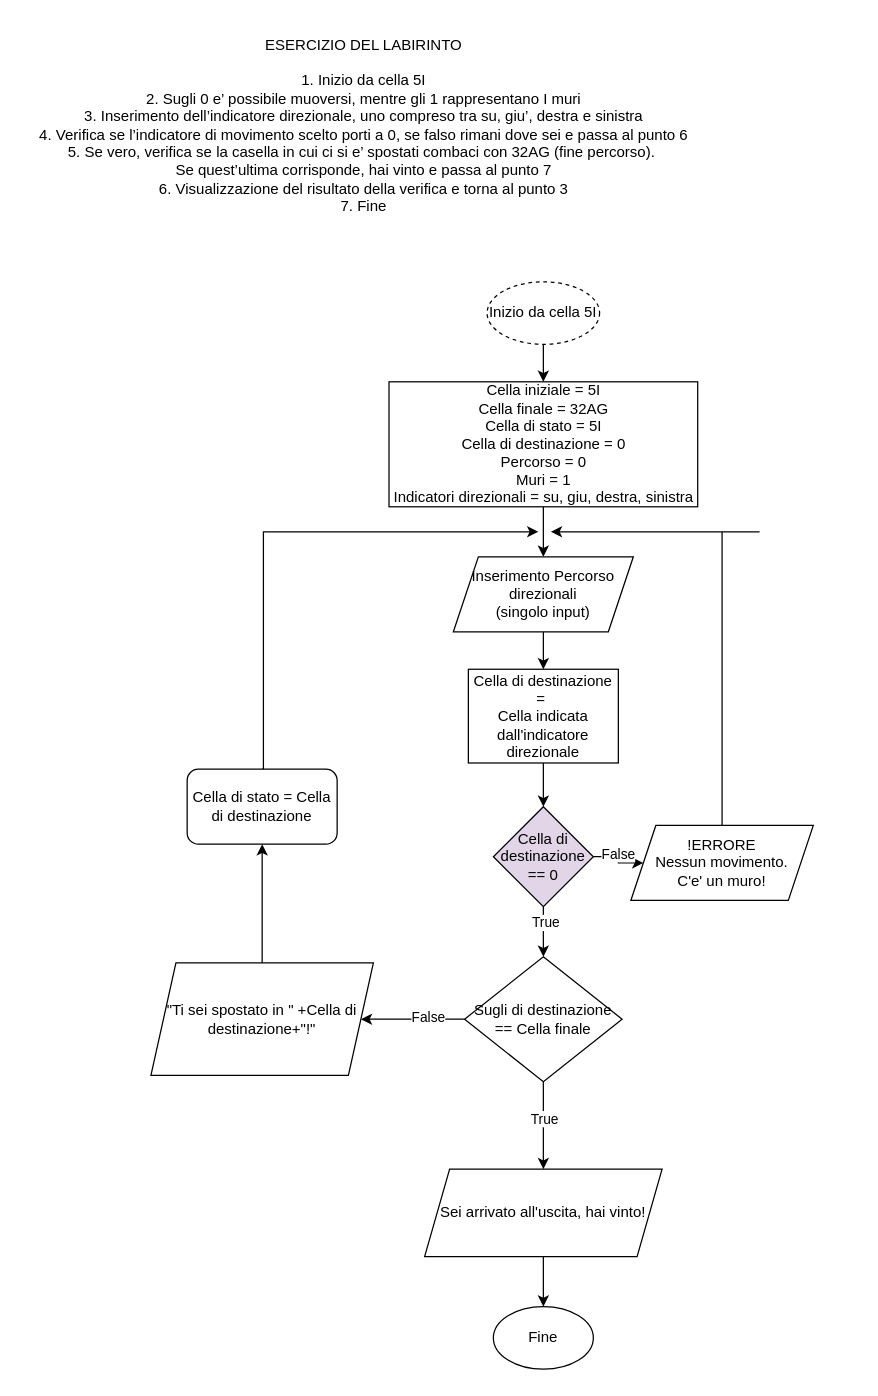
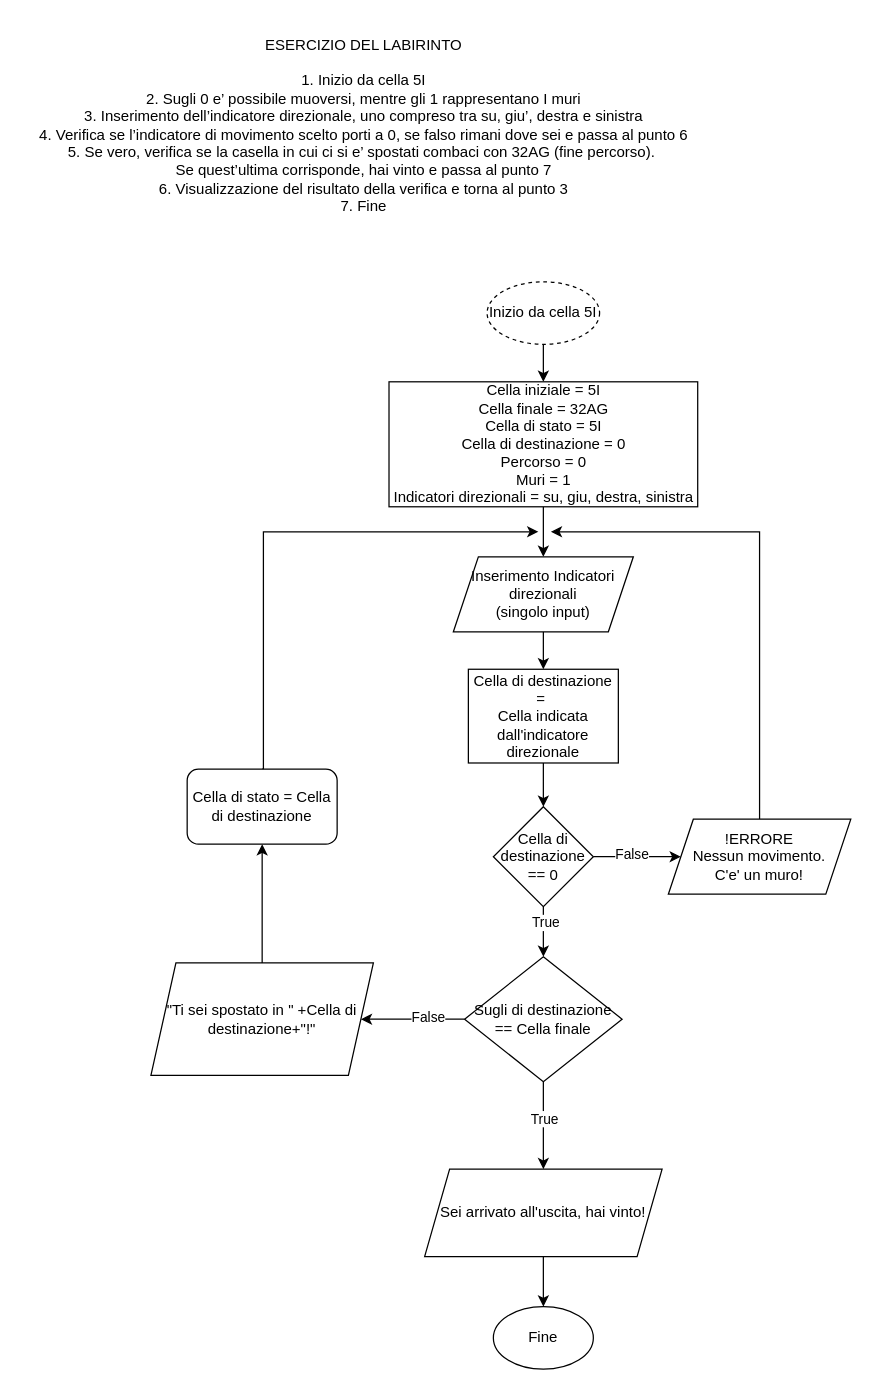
(543, 594) -> (543, 594)
(543, 857) -> (543, 857)
(722, 863) -> (759, 857)
